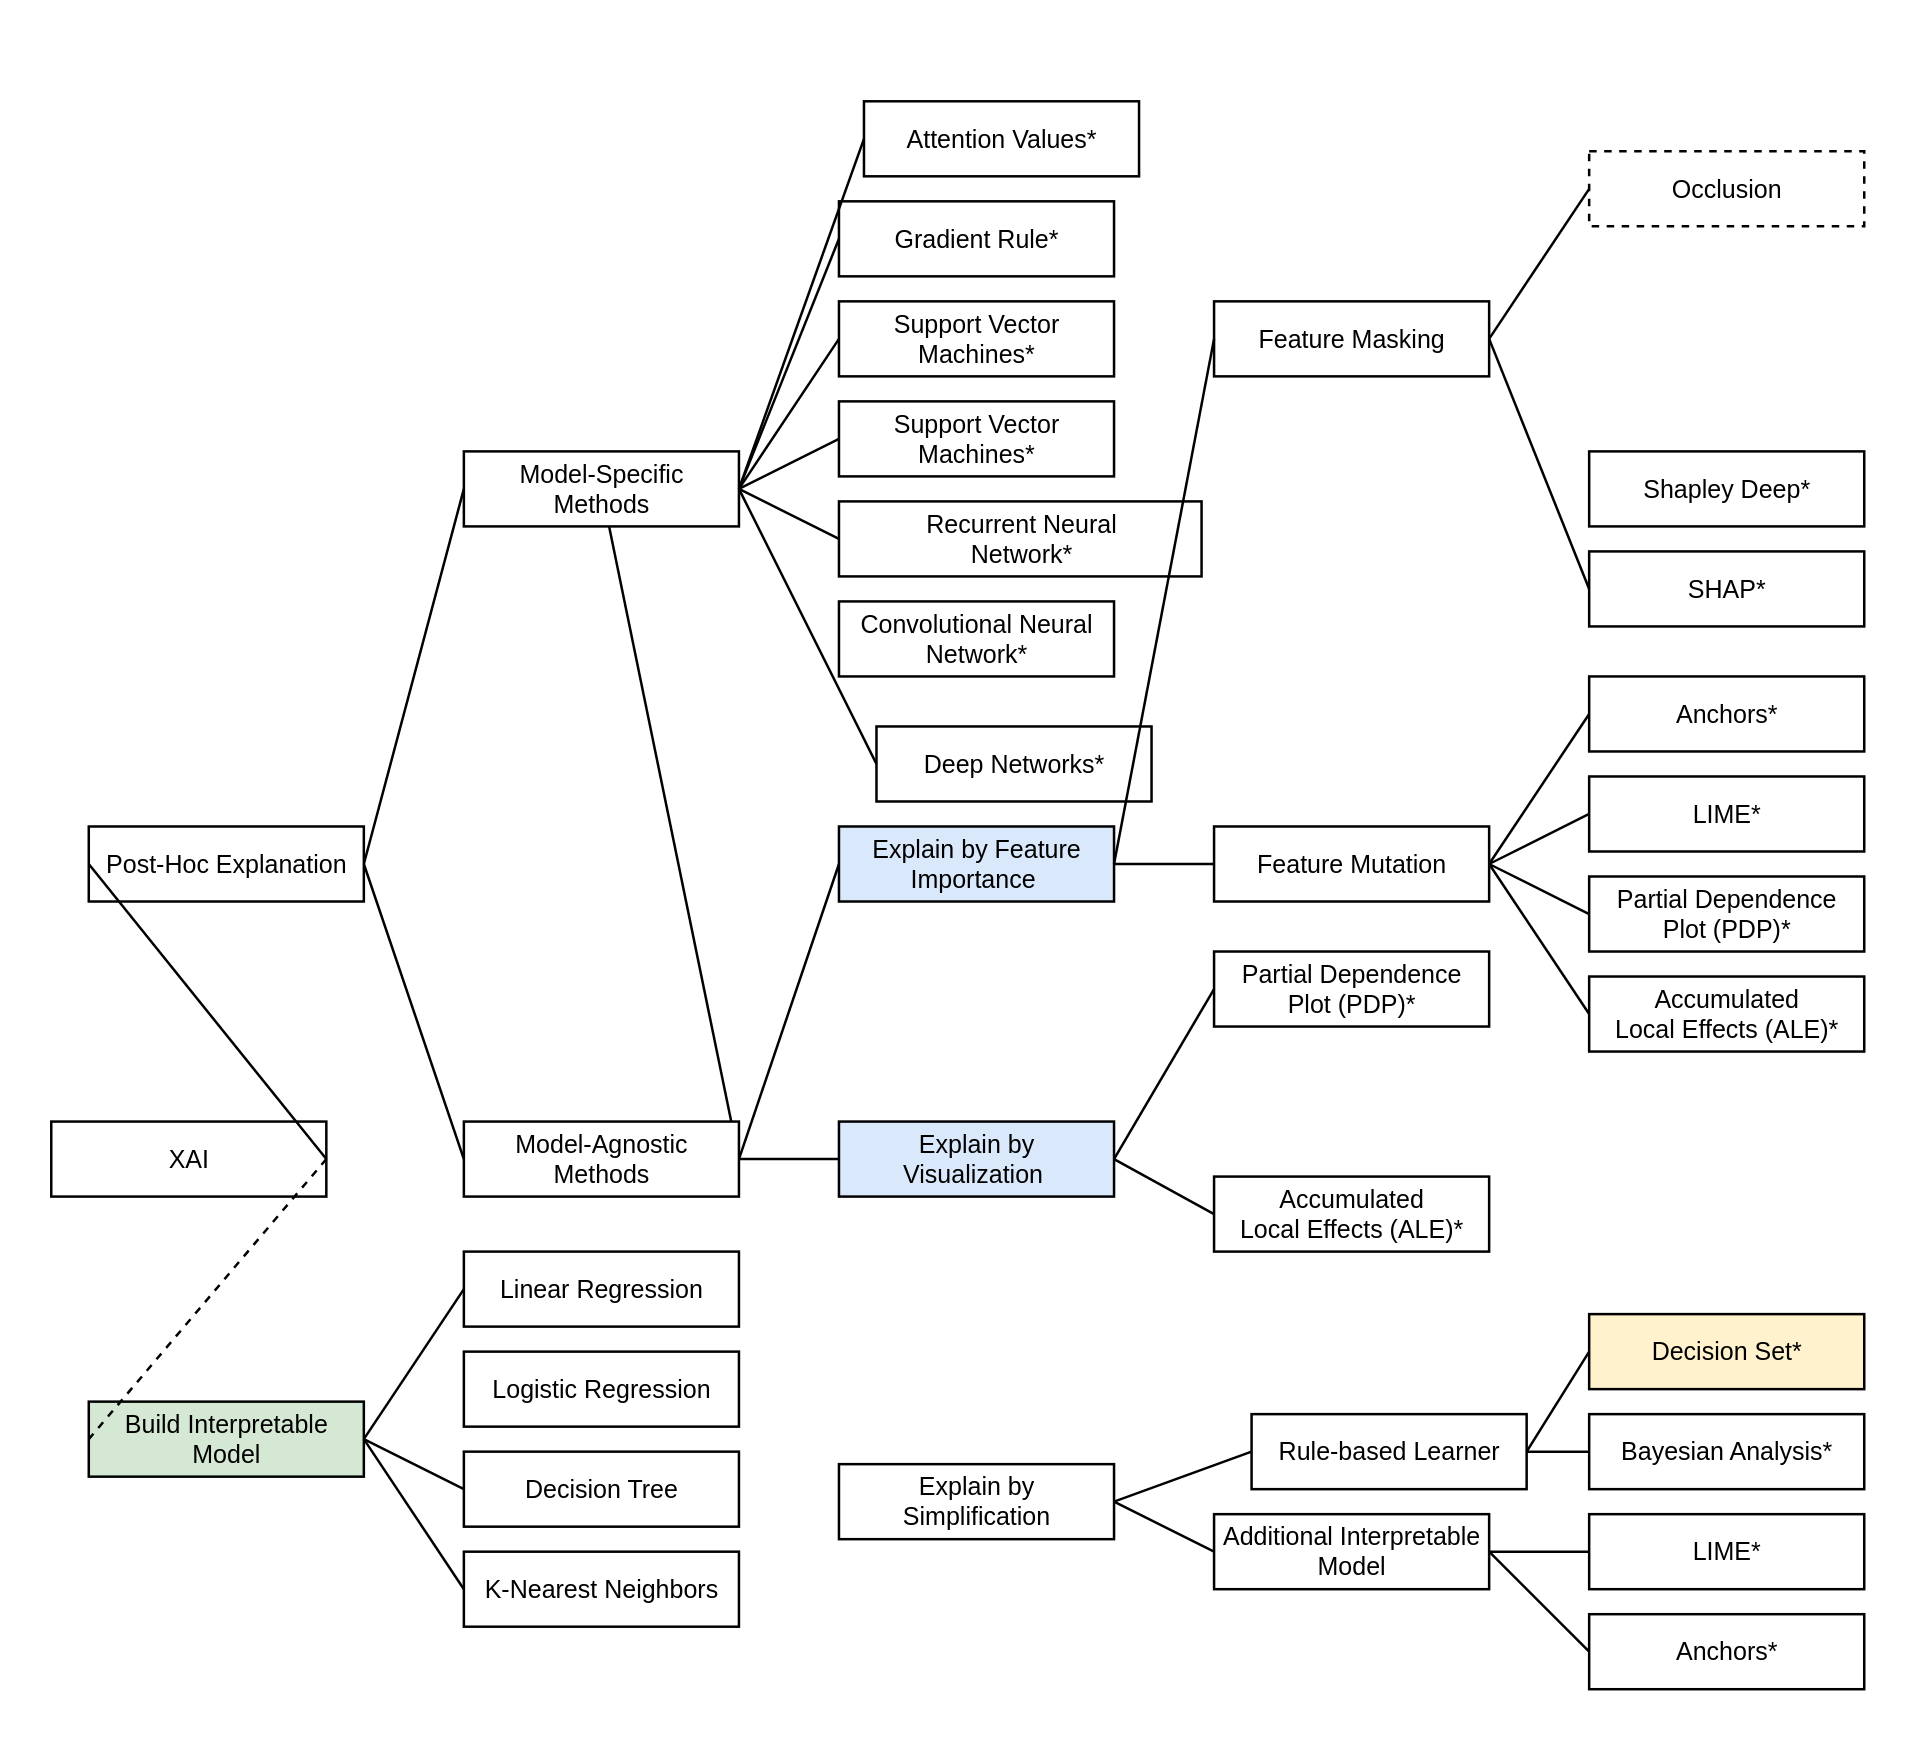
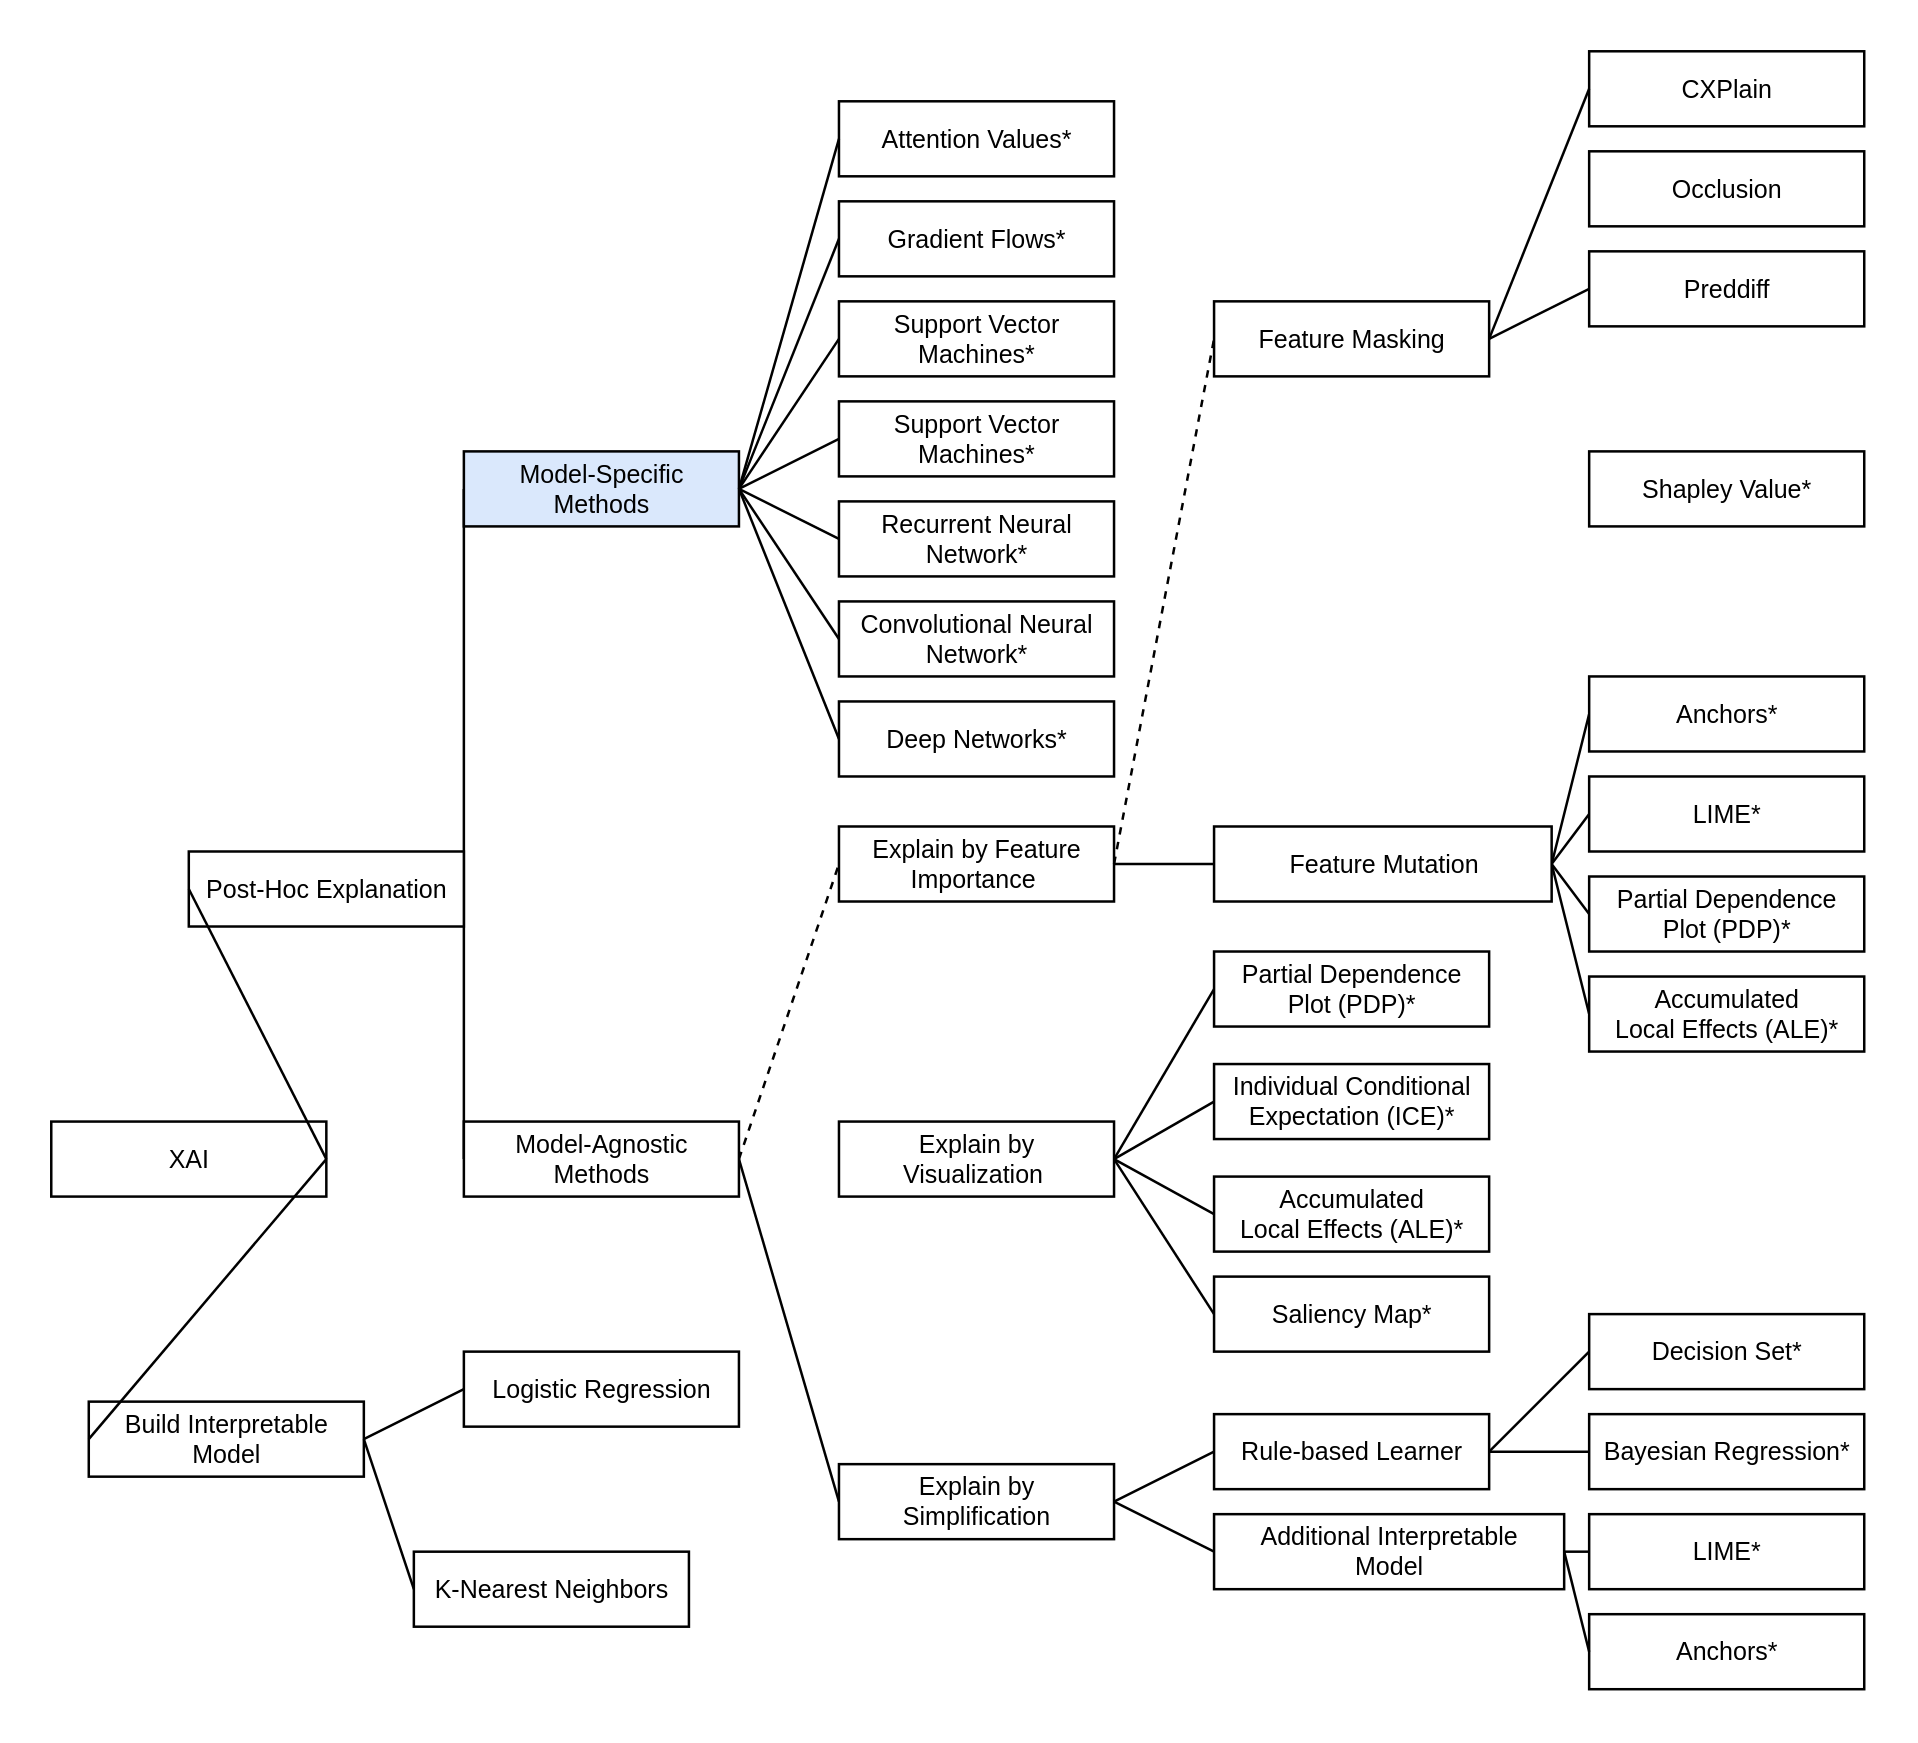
none -> (1726, 89)
(1001, 139) -> (976, 139)
(1726, 189) -> (1726, 189)
none -> (1543, 203)
(978, 239) -> (978, 239)
(1542, 259) -> none
none -> (1726, 289)
none -> (1541, 313)
(1539, 465) -> none
(601, 489) -> (601, 489)
(1728, 489) -> (1728, 489)
(1020, 539) -> (976, 539)
none -> (798, 577)
(1726, 589) -> none
(1164, 602) -> (1164, 602)
(1014, 764) -> (976, 739)
(670, 824) -> (789, 1332)
(226, 864) -> (326, 889)
(976, 864) -> (976, 864)
(1351, 864) -> (1383, 864)
(790, 1009) -> (790, 1009)
none -> (1351, 1101)
none -> (1166, 1129)
(791, 1159) -> none
(976, 1159) -> (976, 1159)
none -> (1166, 1240)
(601, 1289) -> none
(208, 1298) -> (208, 1298)
none -> (1351, 1314)
(1726, 1351) -> (1726, 1351)
(417, 1360) -> none
none -> (416, 1413)
(226, 1439) -> (226, 1439)
(1389, 1451) -> (1351, 1451)
(1728, 1451) -> (1728, 1451)
(417, 1465) -> none
(601, 1489) -> none
(1351, 1551) -> (1389, 1551)
(601, 1589) -> (551, 1589)
